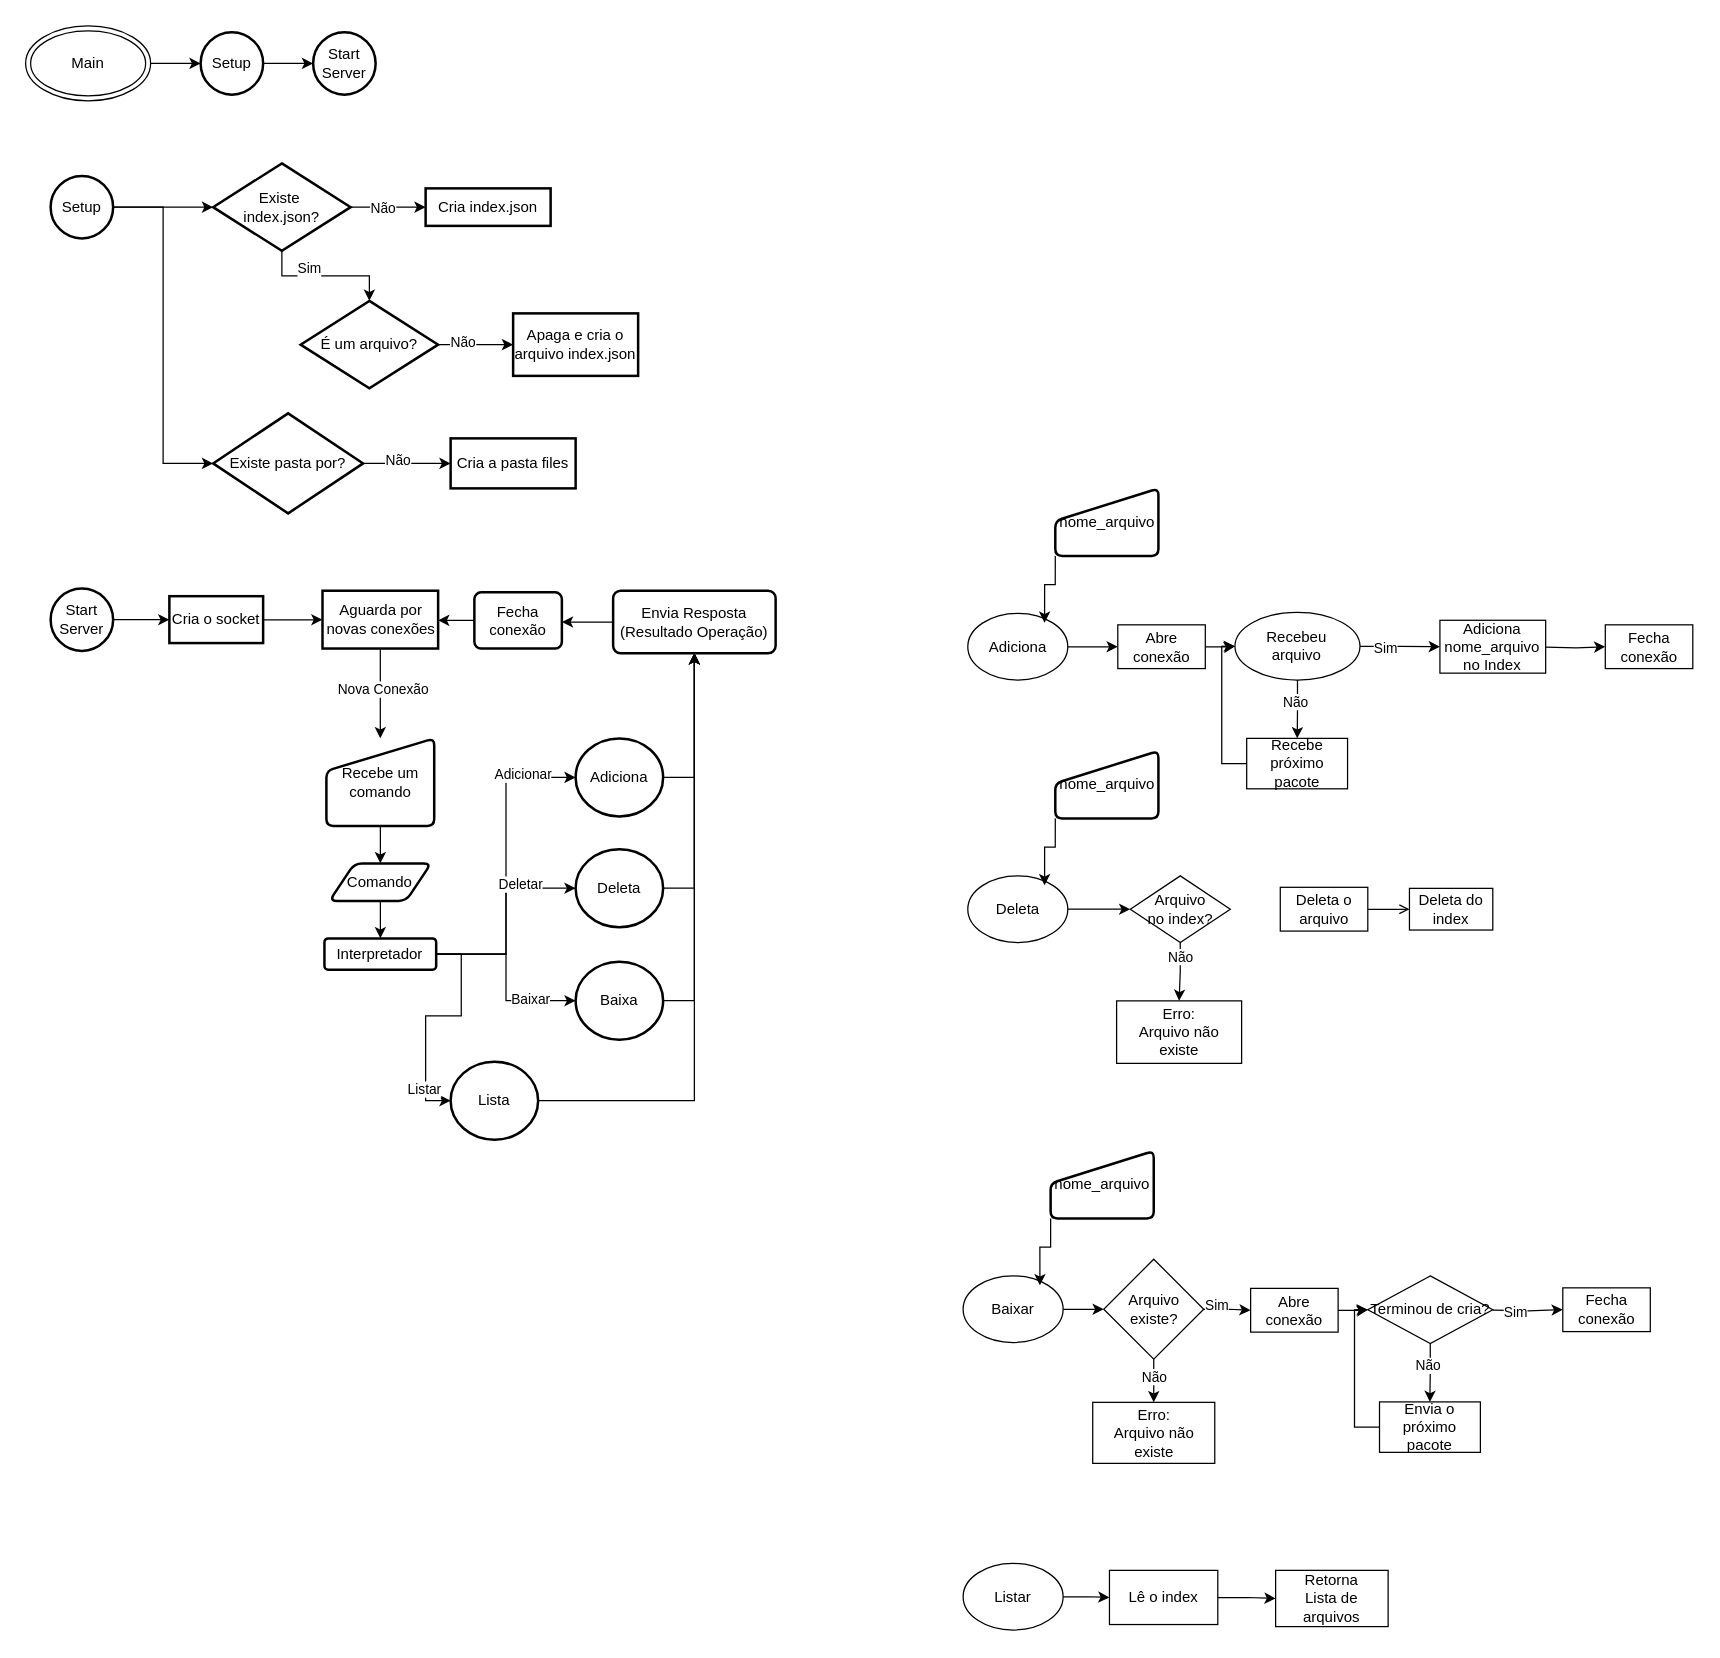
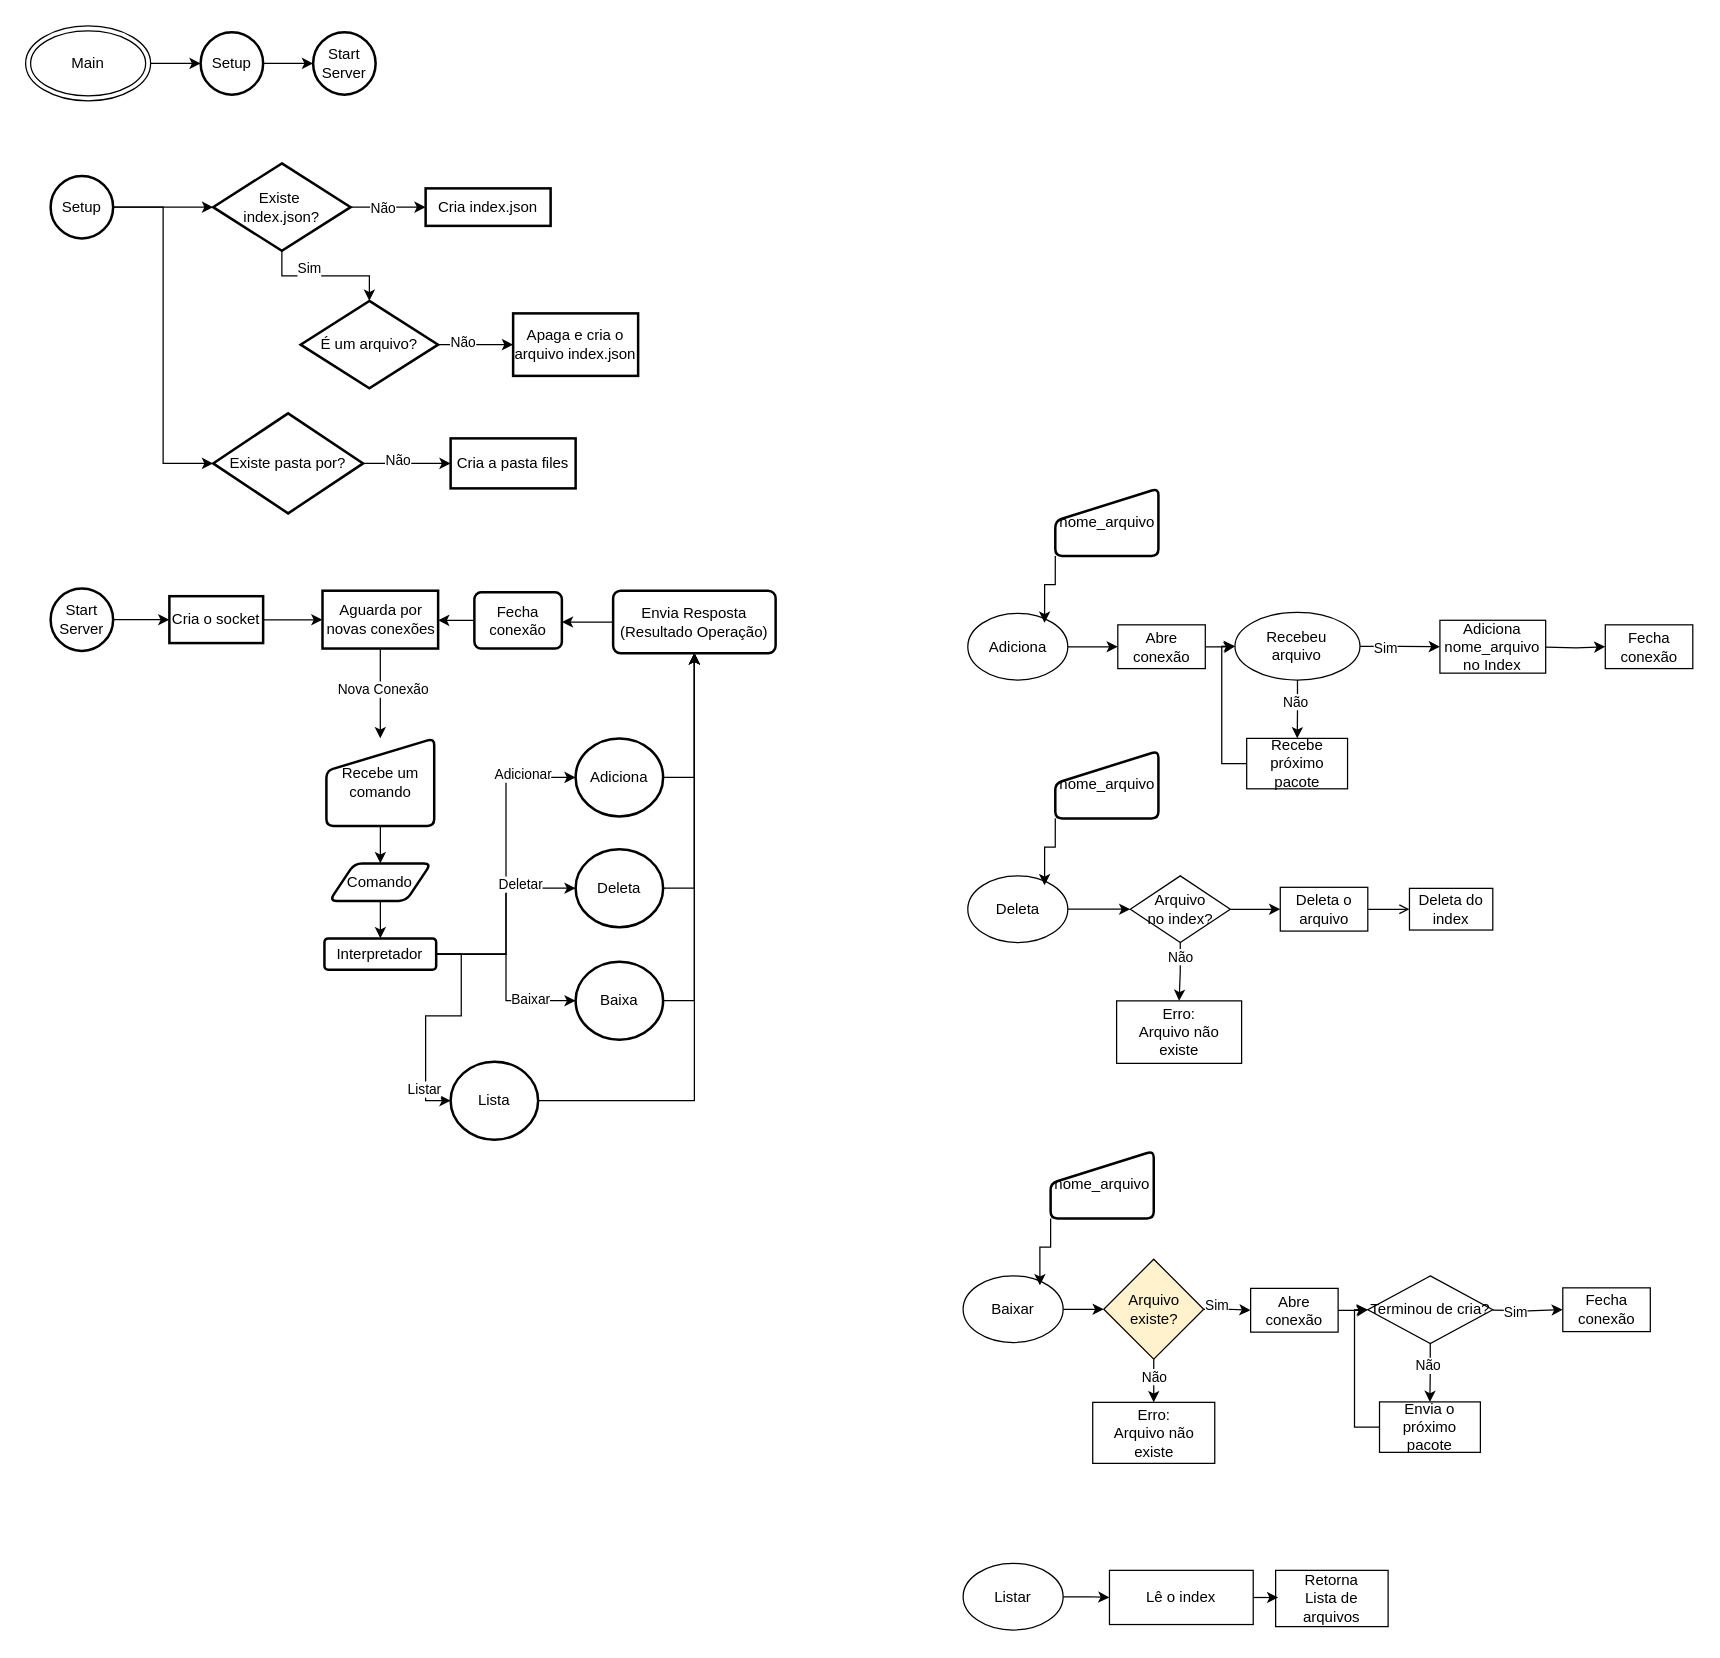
none -> (1251, 909)
(1154, 1309) -> (1154, 1309)
(1164, 1597) -> (1181, 1597)
